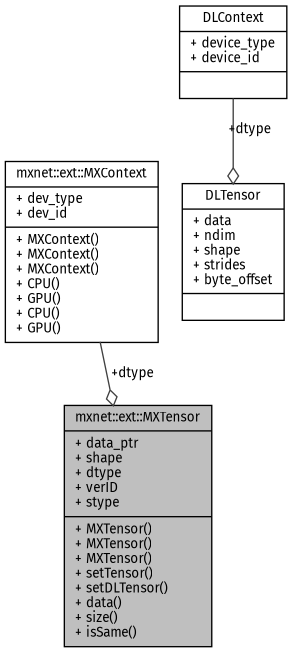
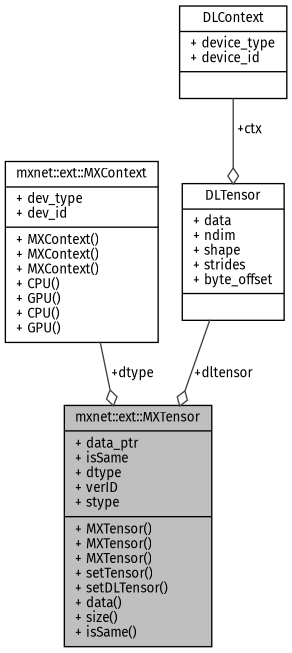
(248, 130) -> (248, 130)
none -> (197, 355)
(99, 458) -> (102, 458)
